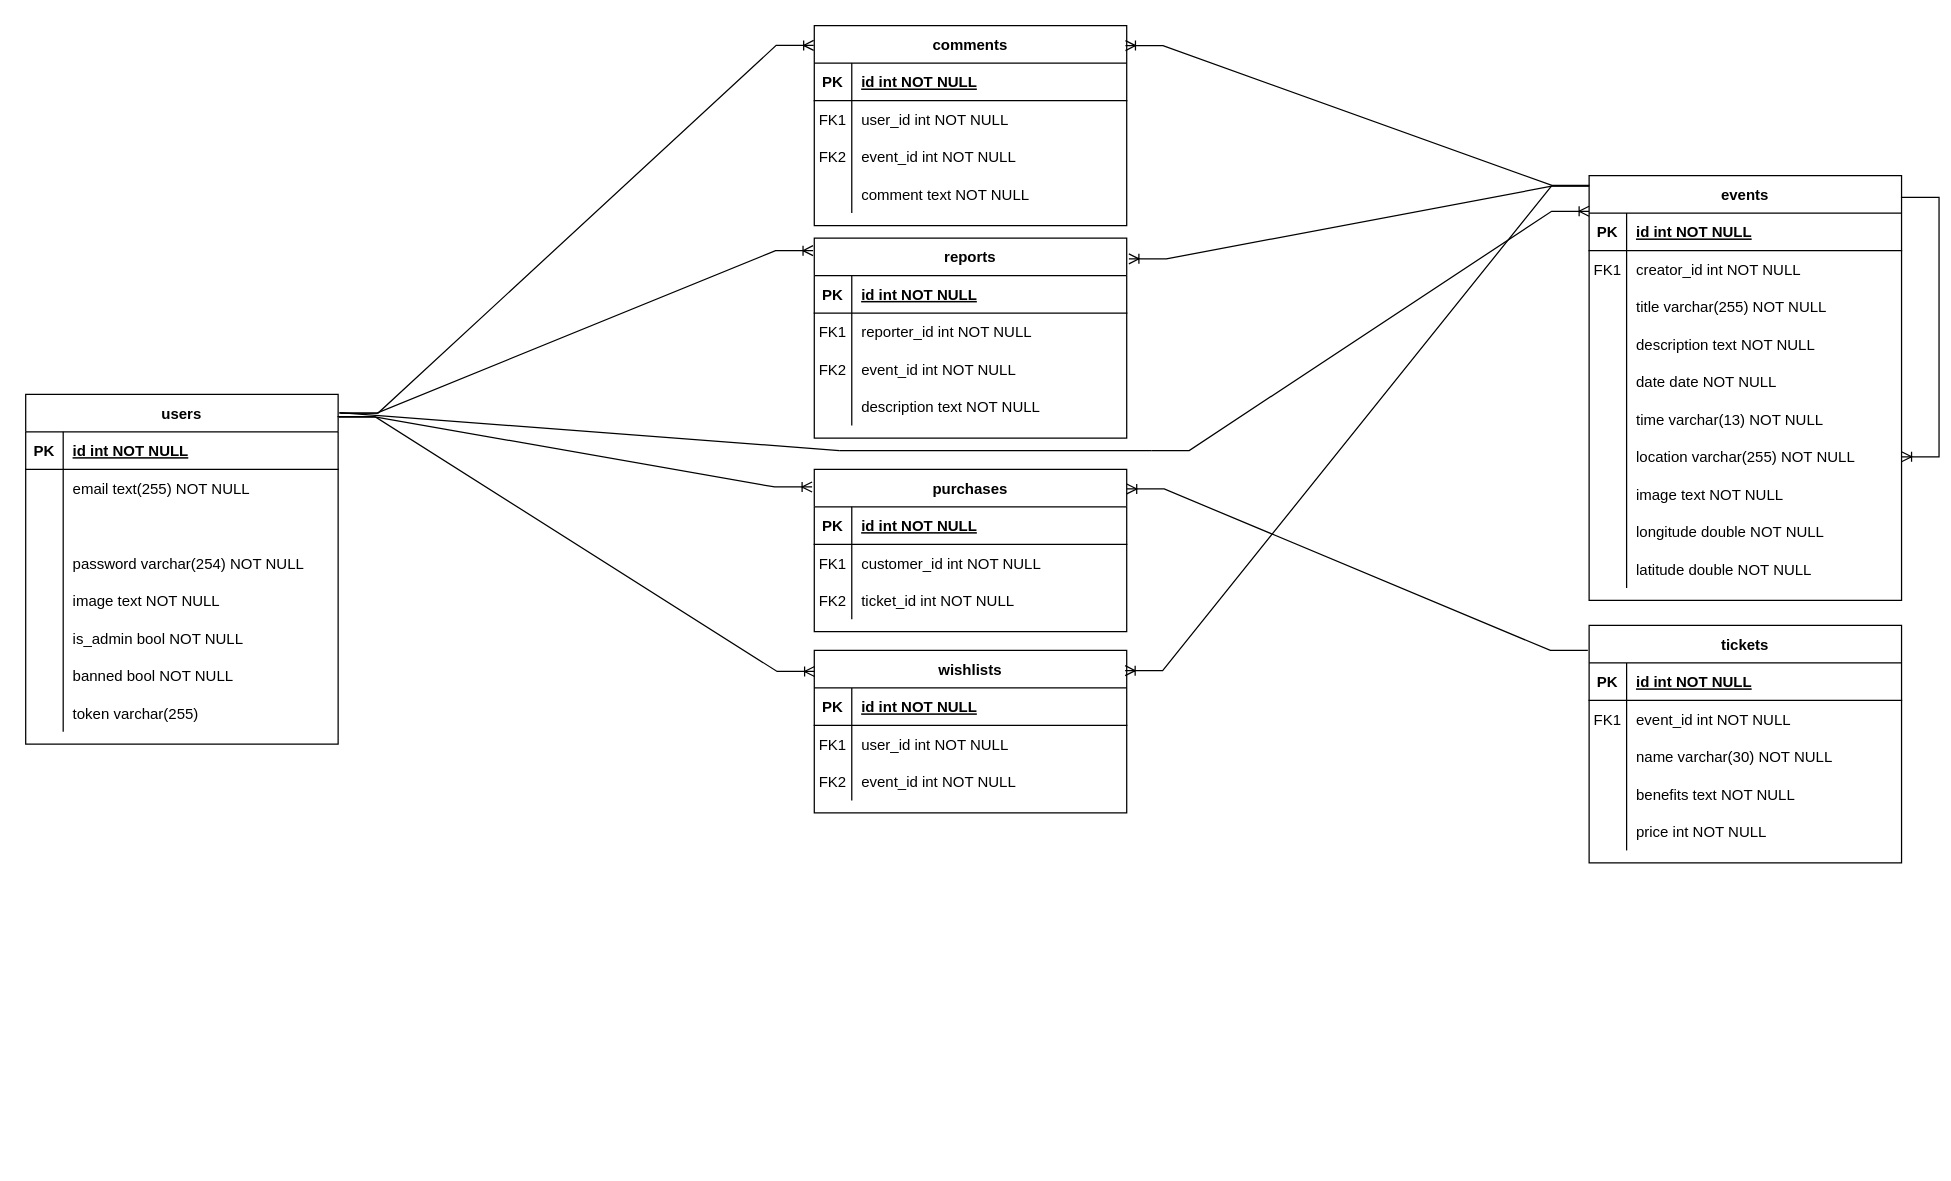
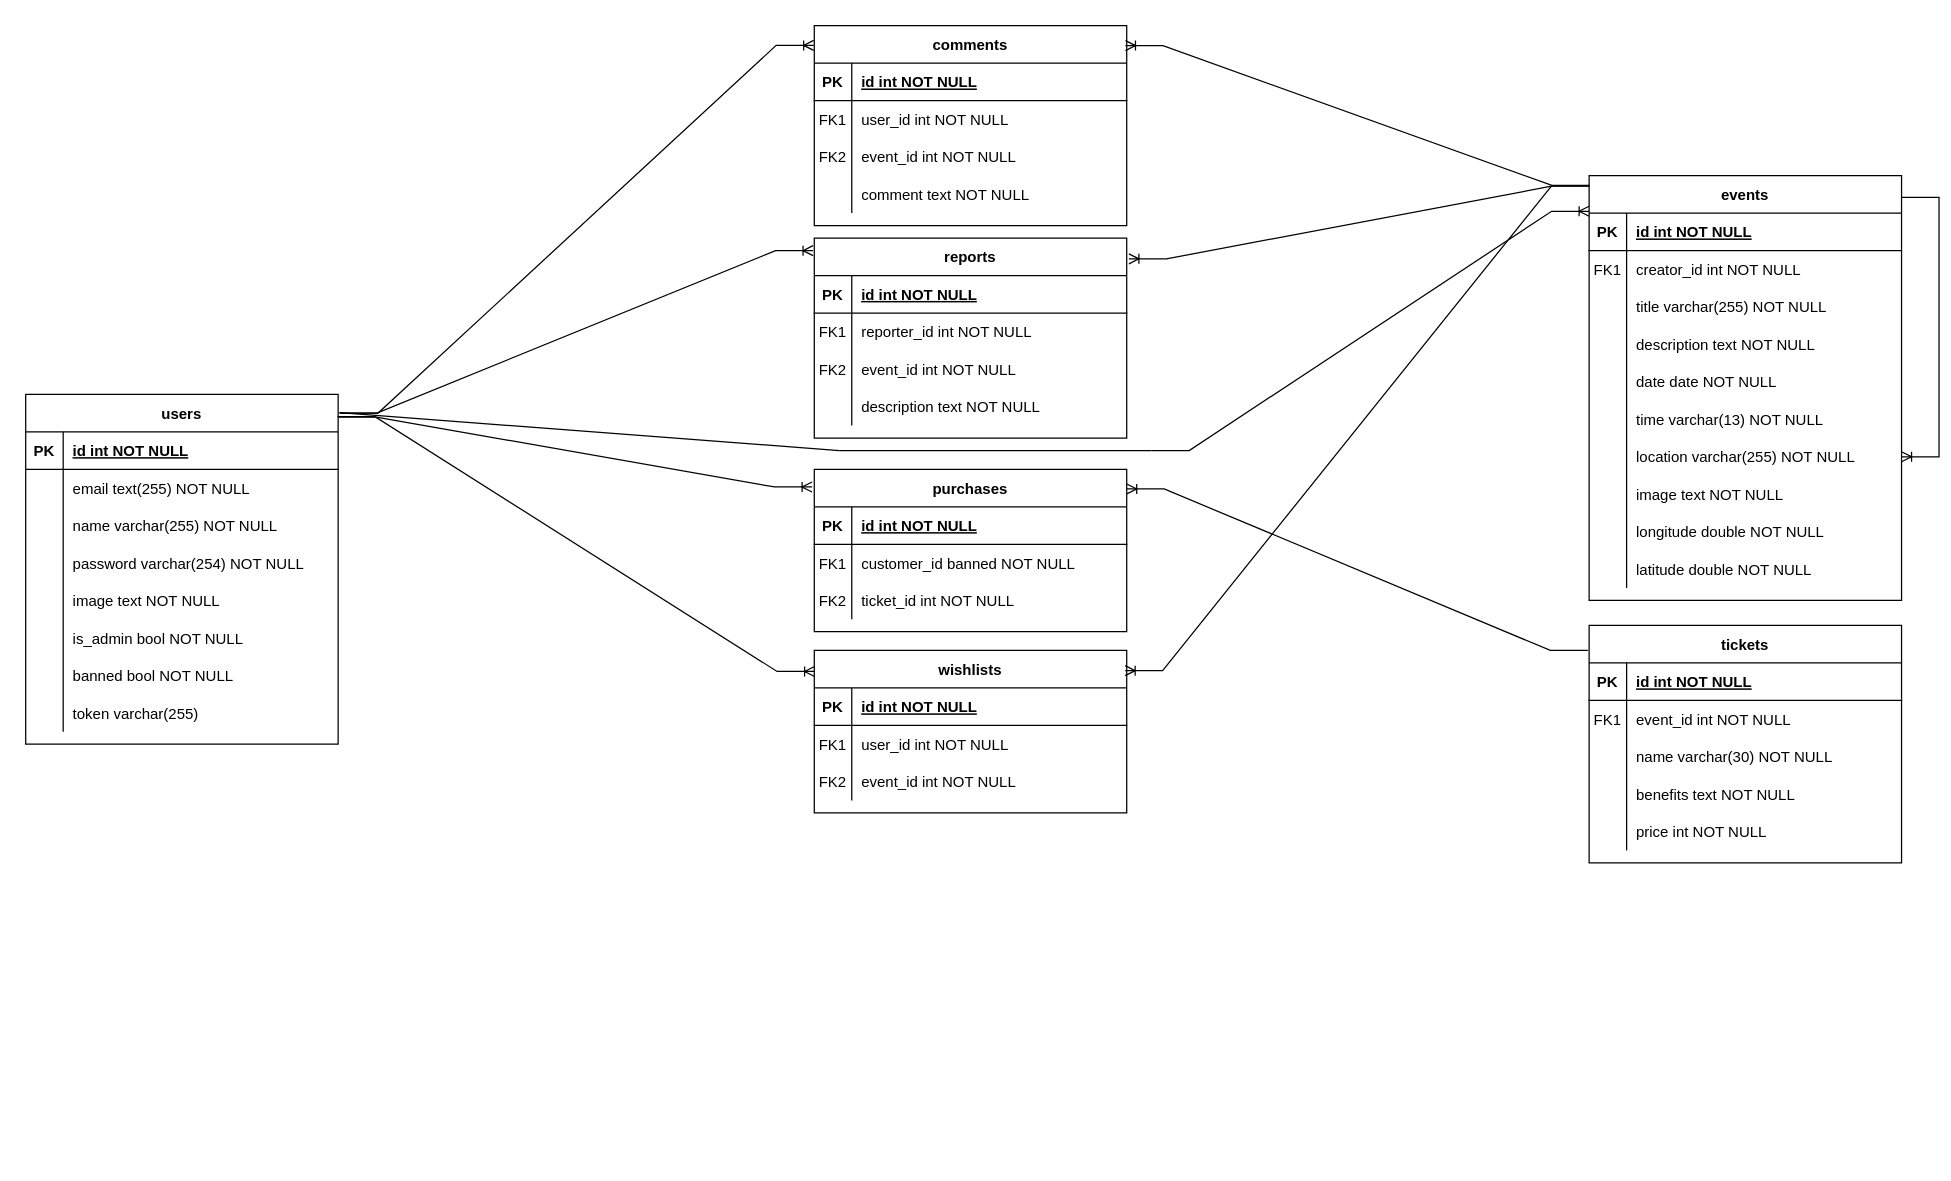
none -> (201, 526)
(952, 564) -> (967, 564)
